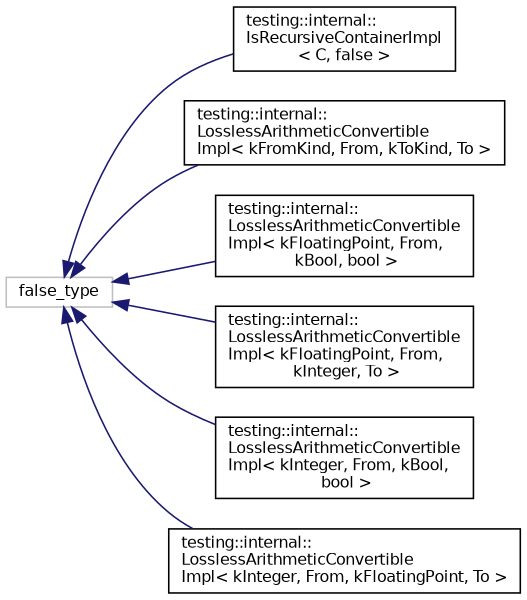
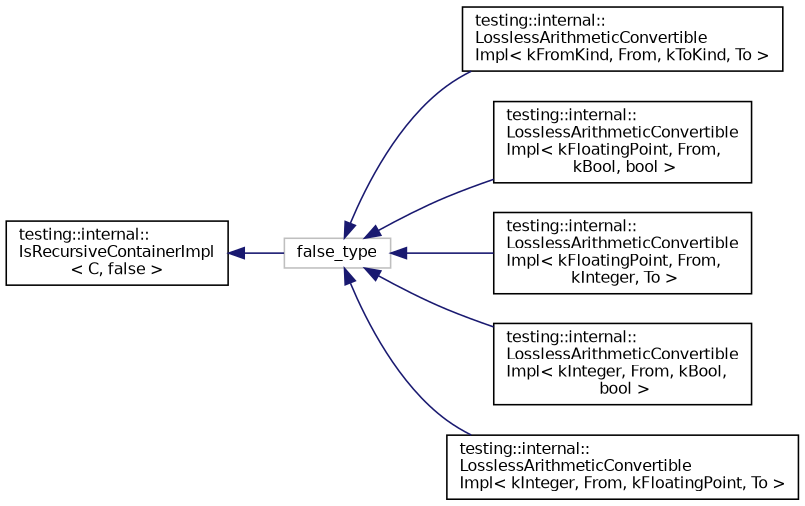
(125, 135) -> (264, 253)
